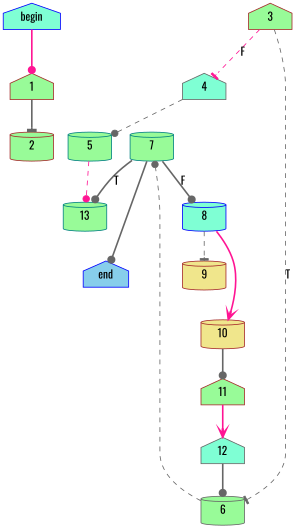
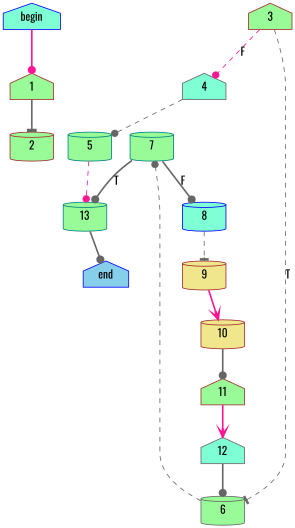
(239, 51) -> (239, 51)
(130, 209) -> (95, 244)
(235, 269) -> (212, 301)
